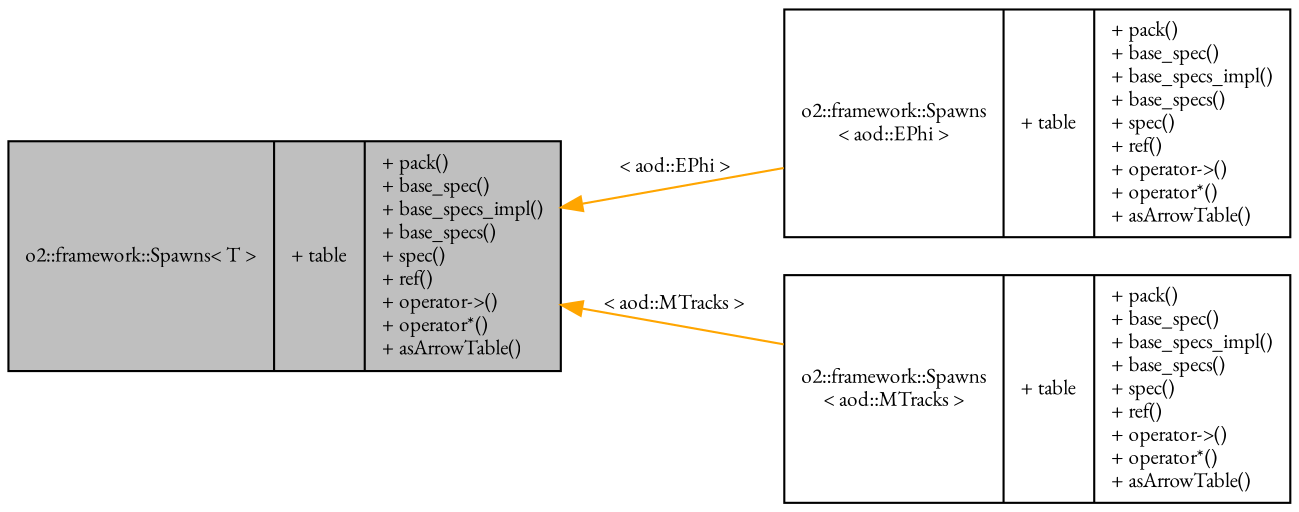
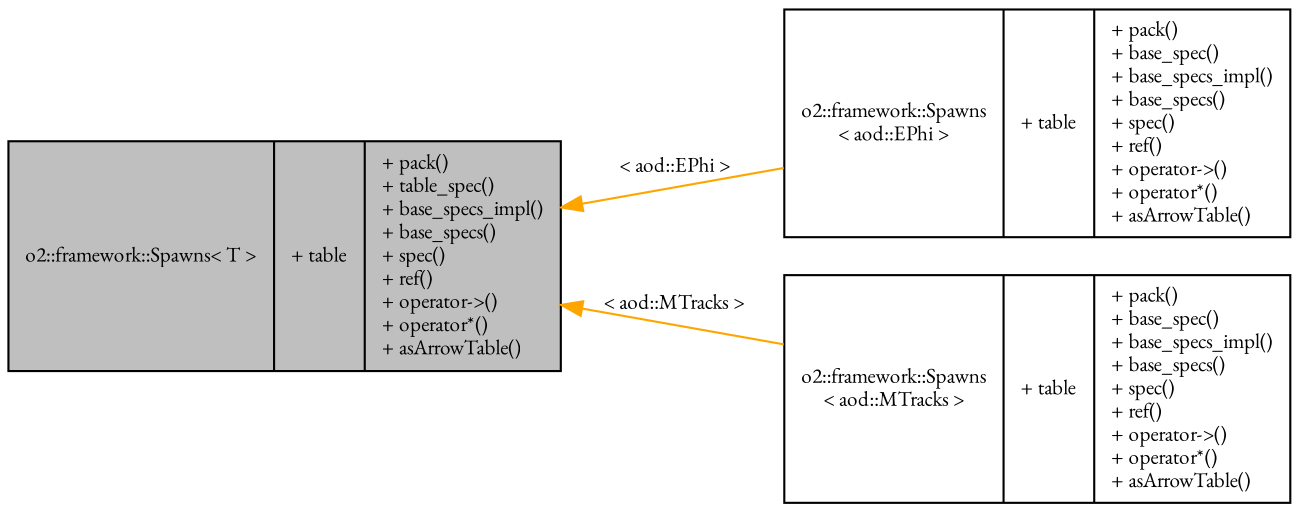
(436, 186) -> (439, 186)
